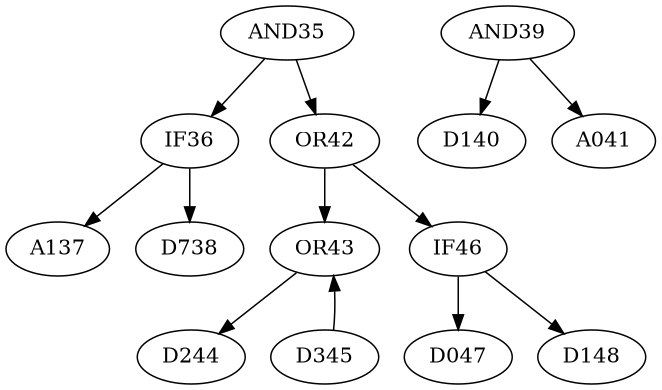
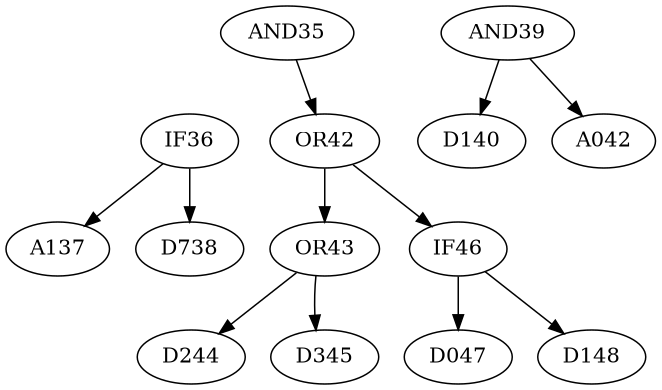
(243, 82) -> none
(604, 141) -> (604, 141)
(335, 311) -> (315, 295)
